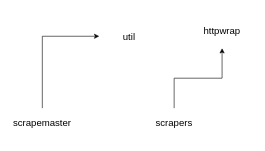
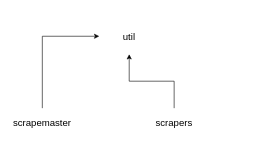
(222, 30) -> none
(174, 78) -> none
none -> (129, 81)
